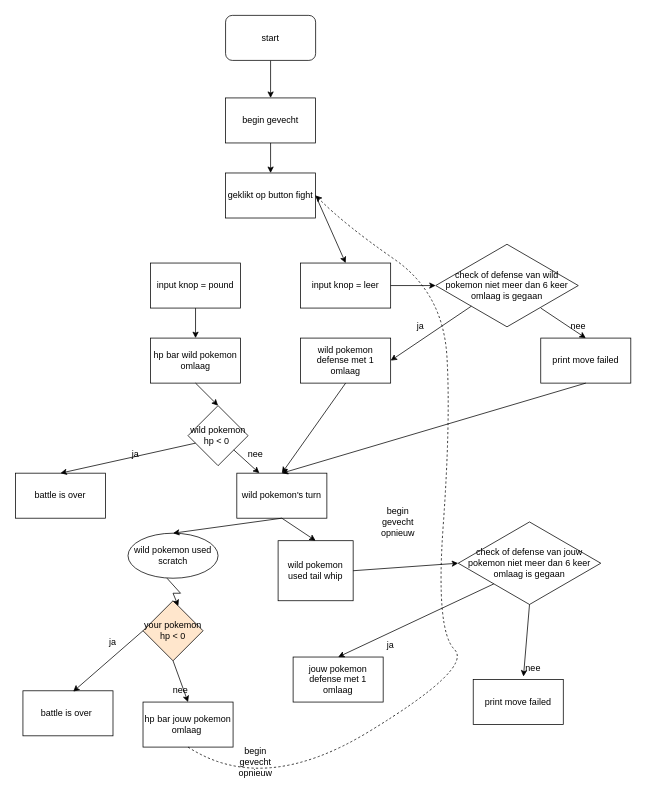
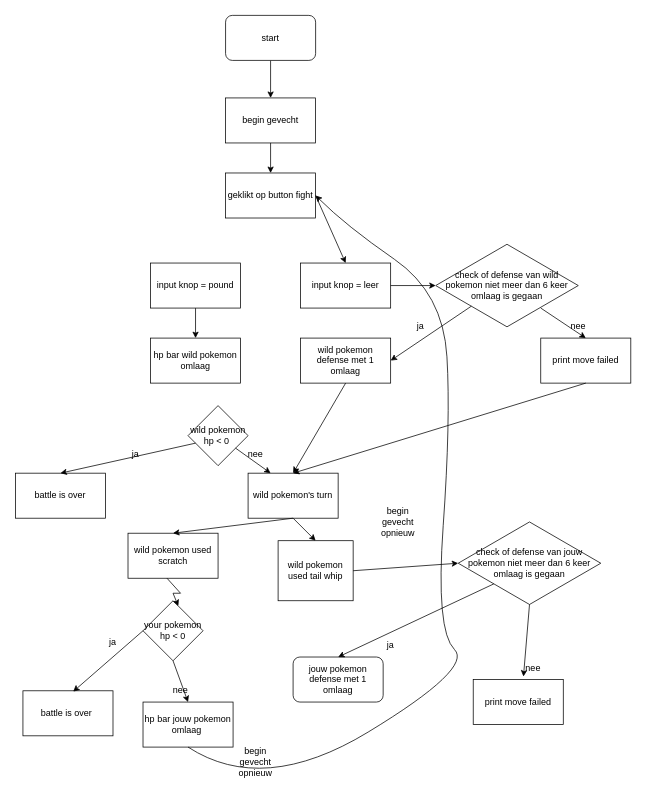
(213, 401) -> none
(282, 495) -> (293, 495)
(173, 555) -> (173, 555)
(441, 557) -> (441, 557)
(173, 630) -> (173, 630)
(338, 679) -> (338, 679)
